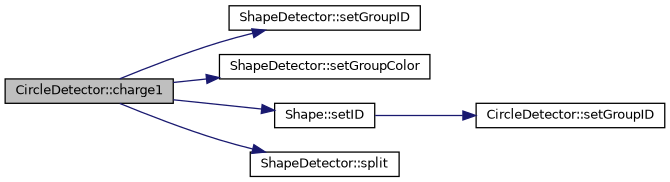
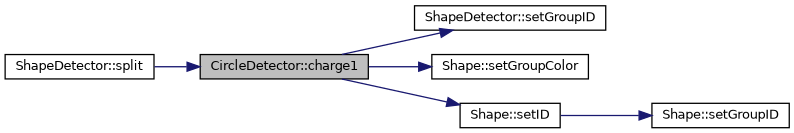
(325, 67) -> (510, 67)
(570, 116) -> (721, 116)
(185, 129) -> (171, 67)
